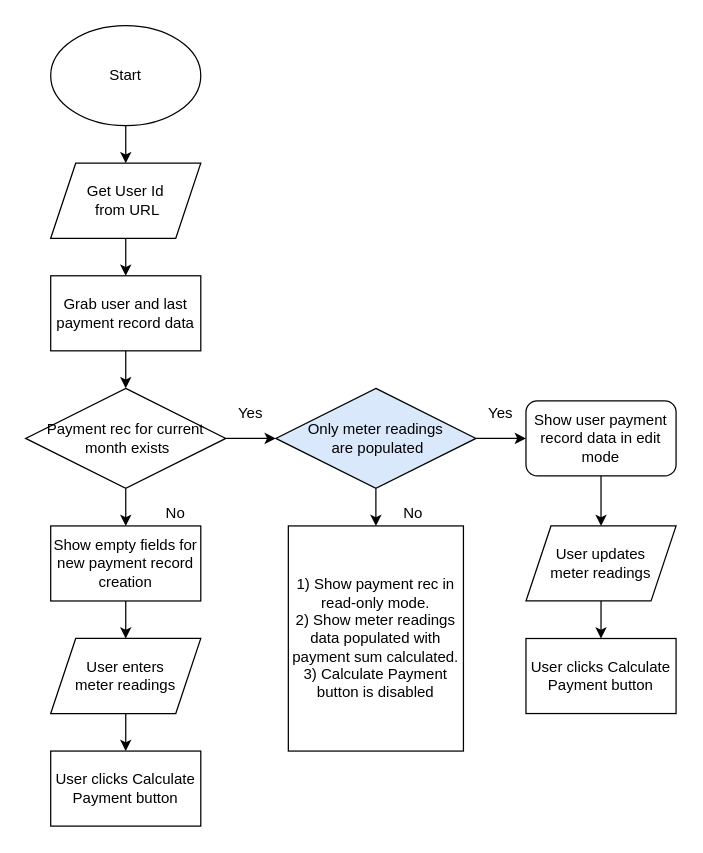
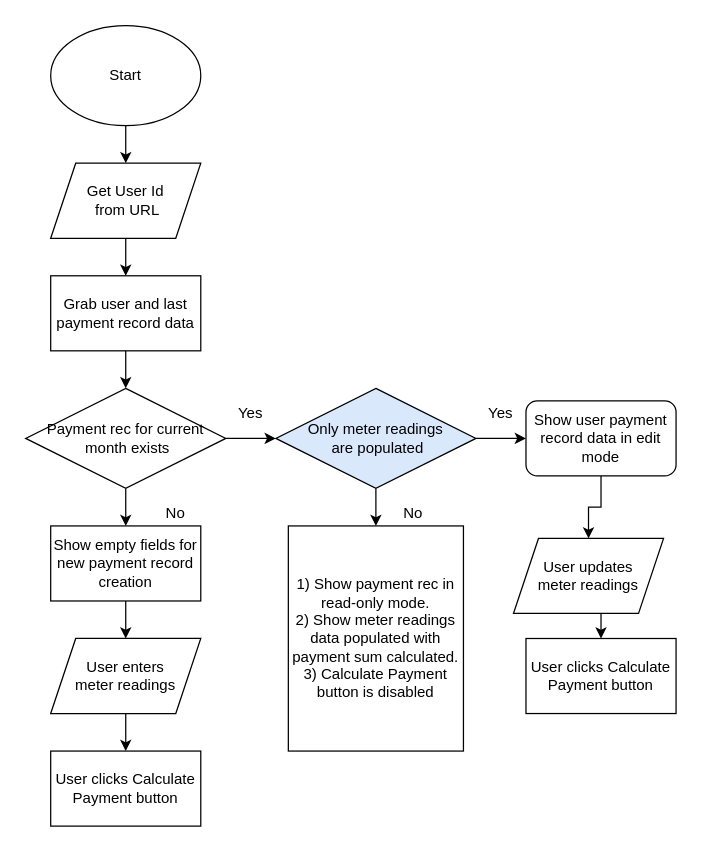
(601, 563) -> (588, 576)
